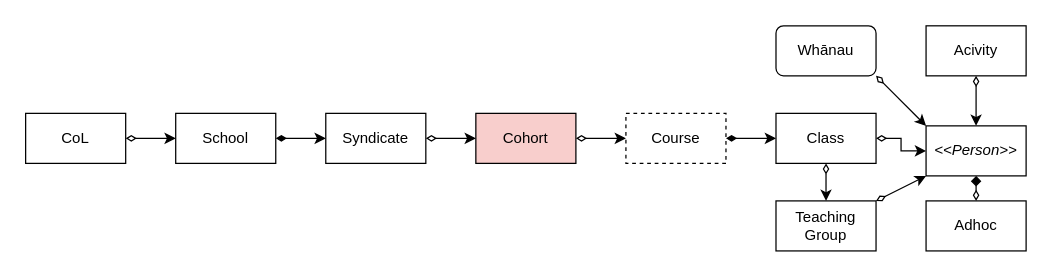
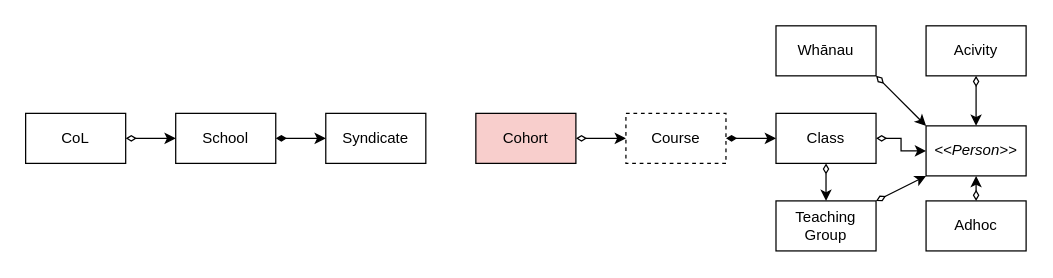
(826, 51) -> (826, 51)
(452, 138) -> none
(976, 186) -> (976, 186)
